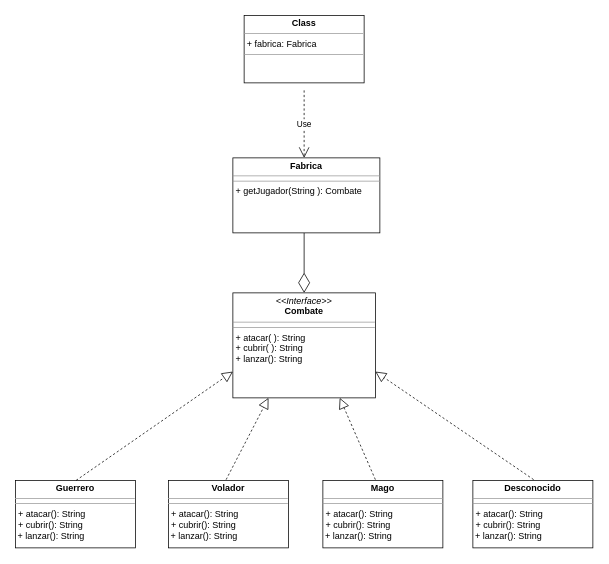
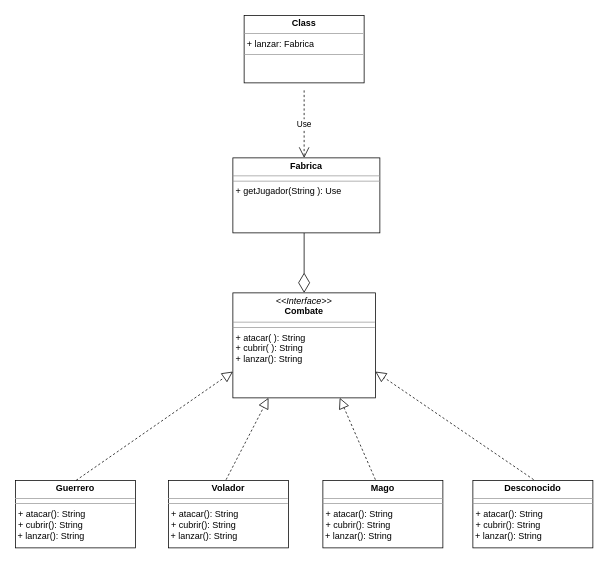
(284, 26) -> (281, 26)
(303, 169) -> (293, 169)
